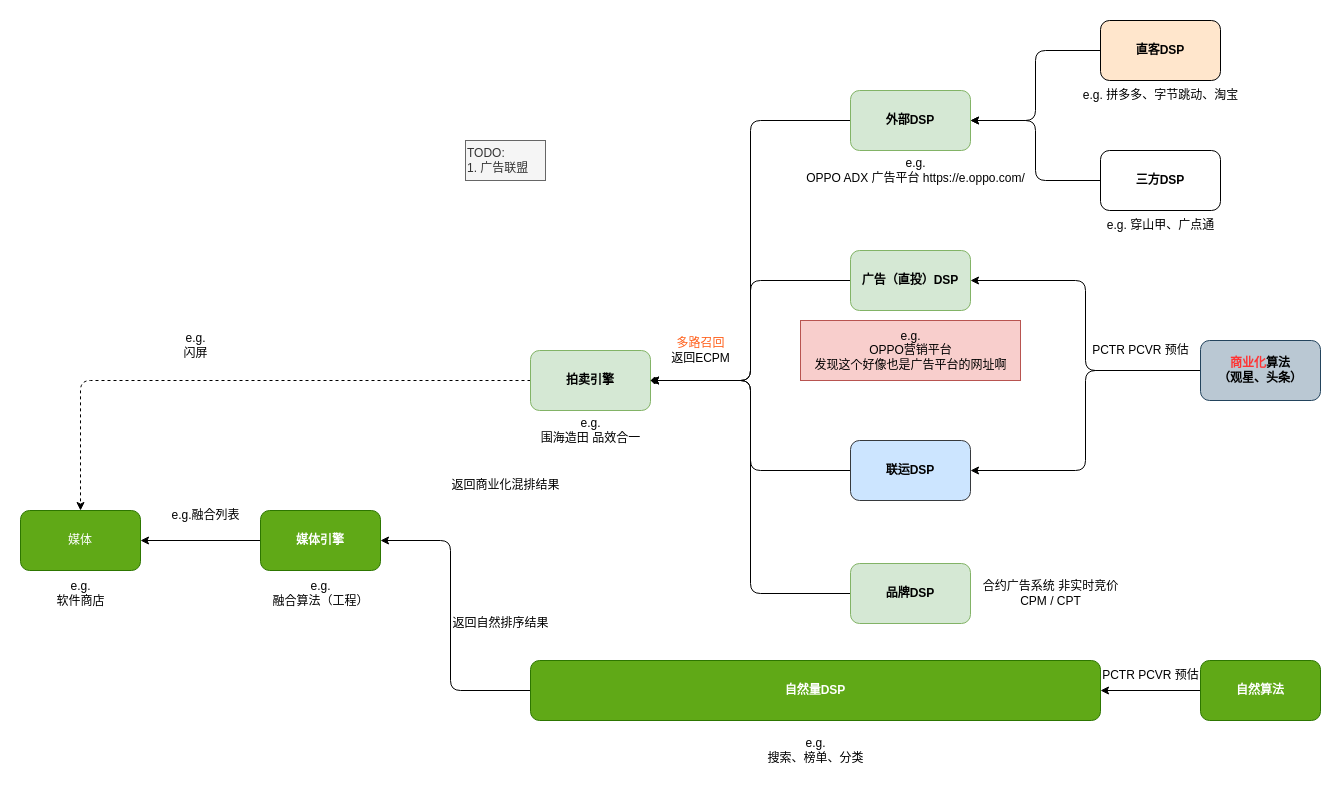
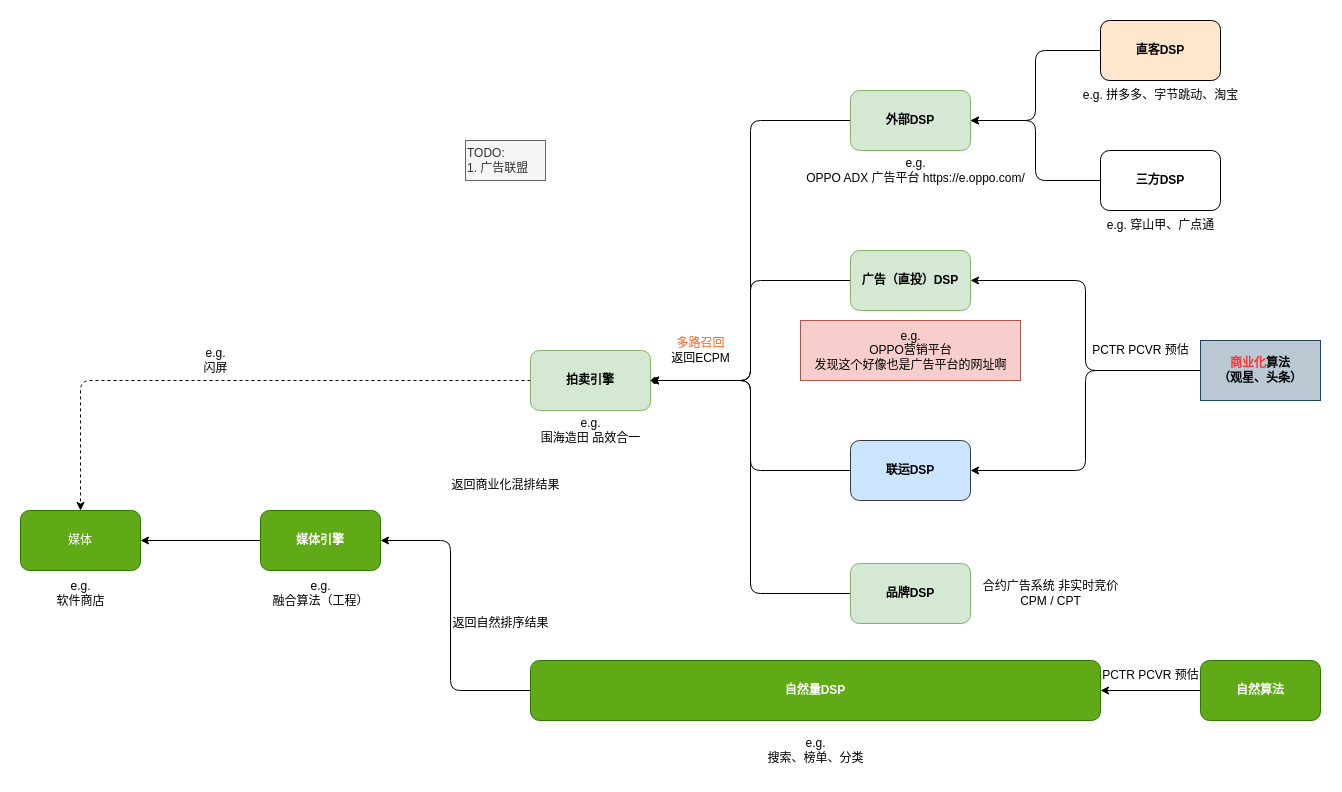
(196, 346) -> (216, 361)
(1261, 371) -> (1261, 371)
(206, 516) -> none
